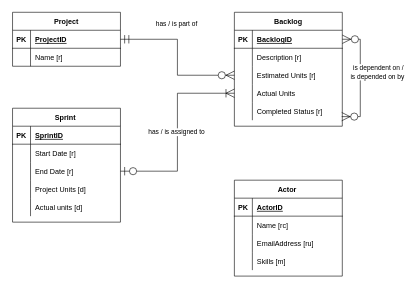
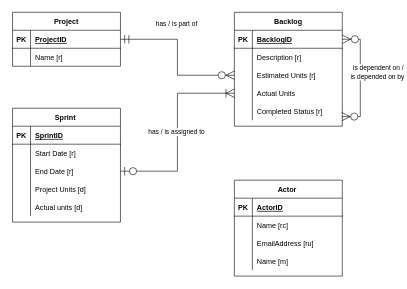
(273, 262) -> (272, 262)
